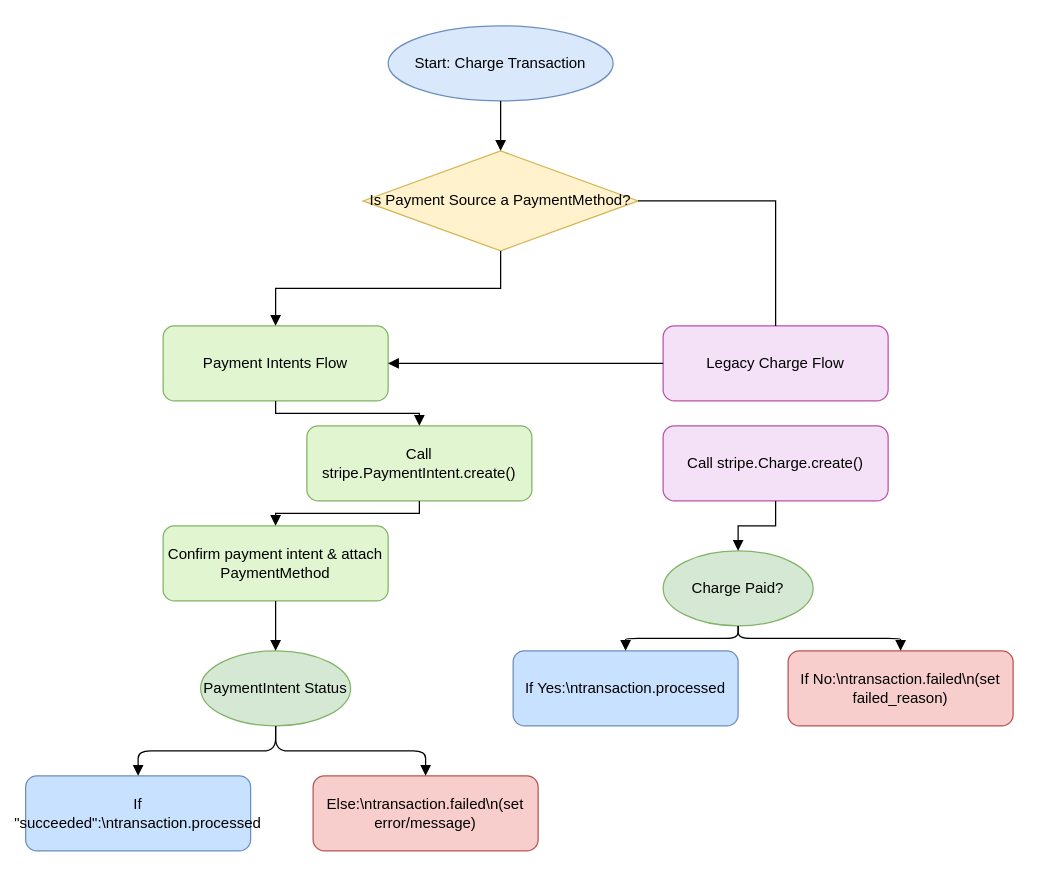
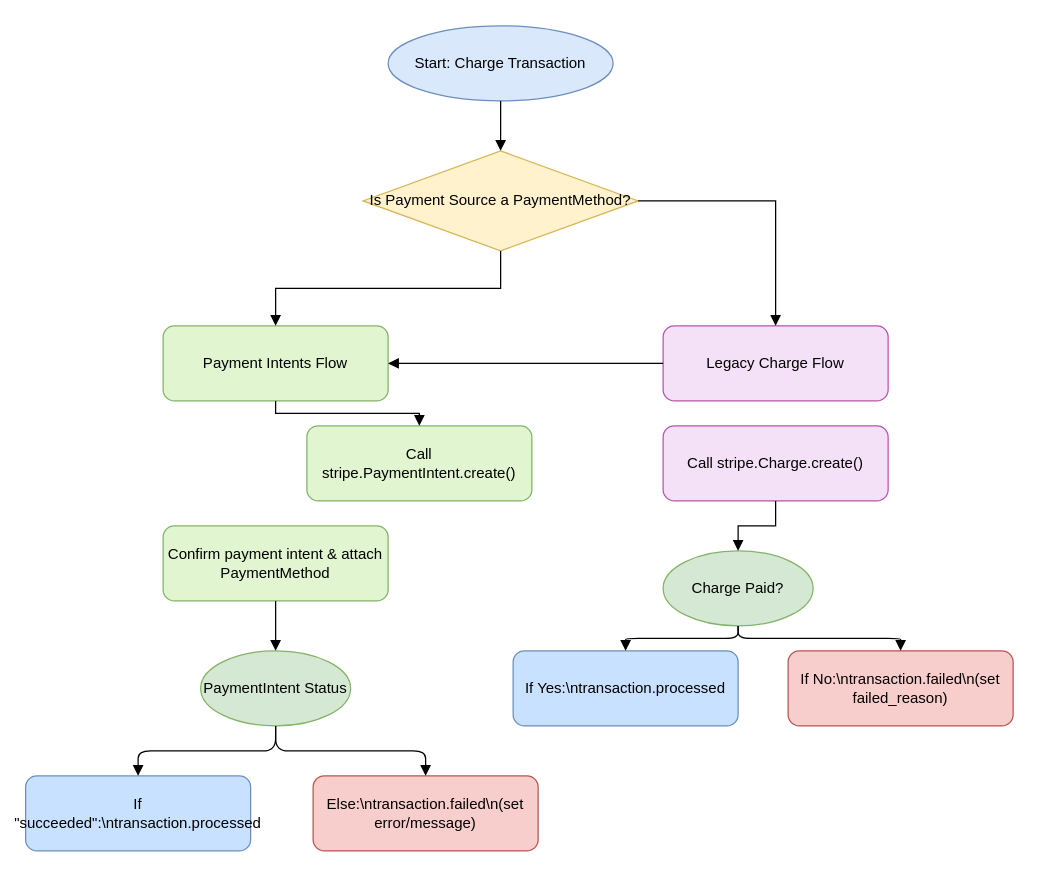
(776, 319) -> (776, 314)
(353, 513) -> none
